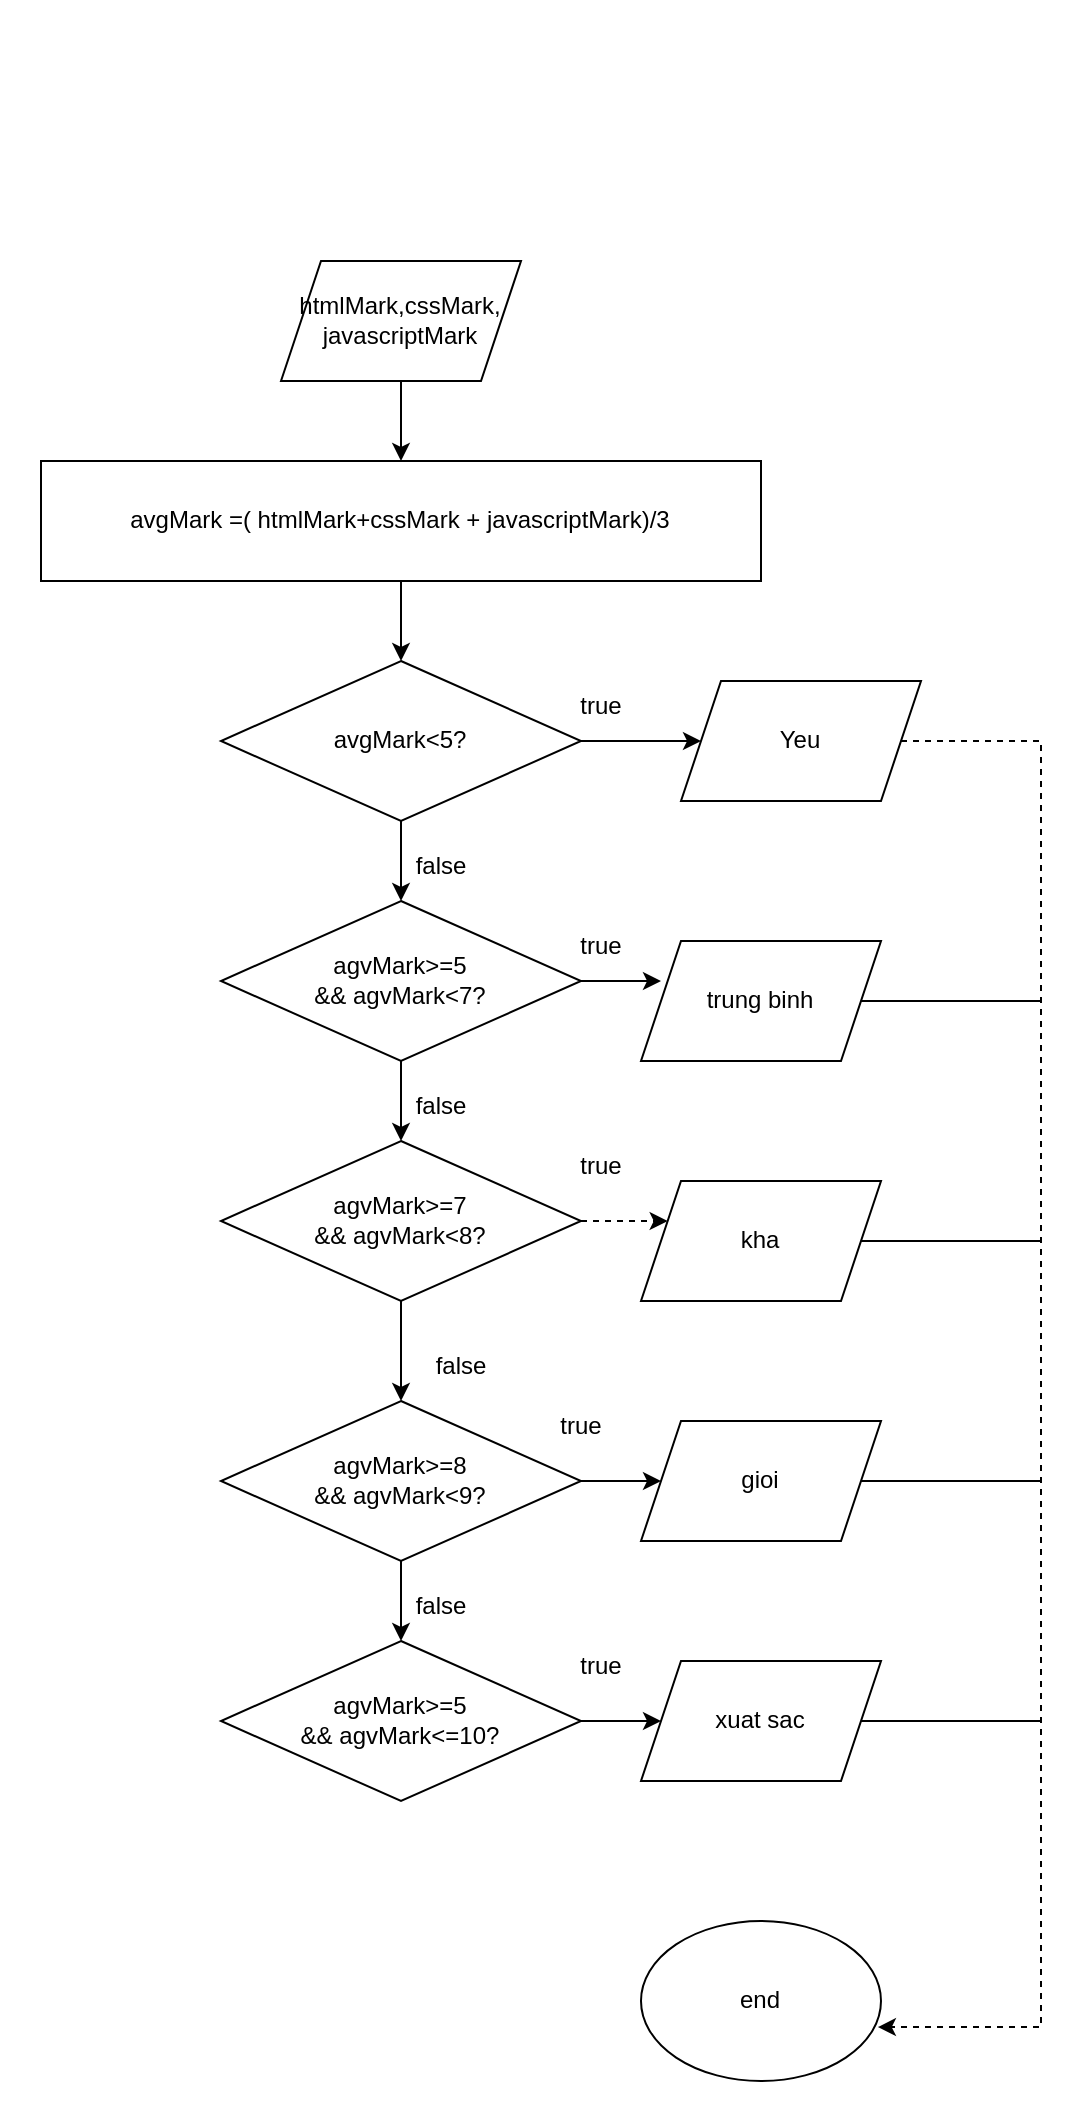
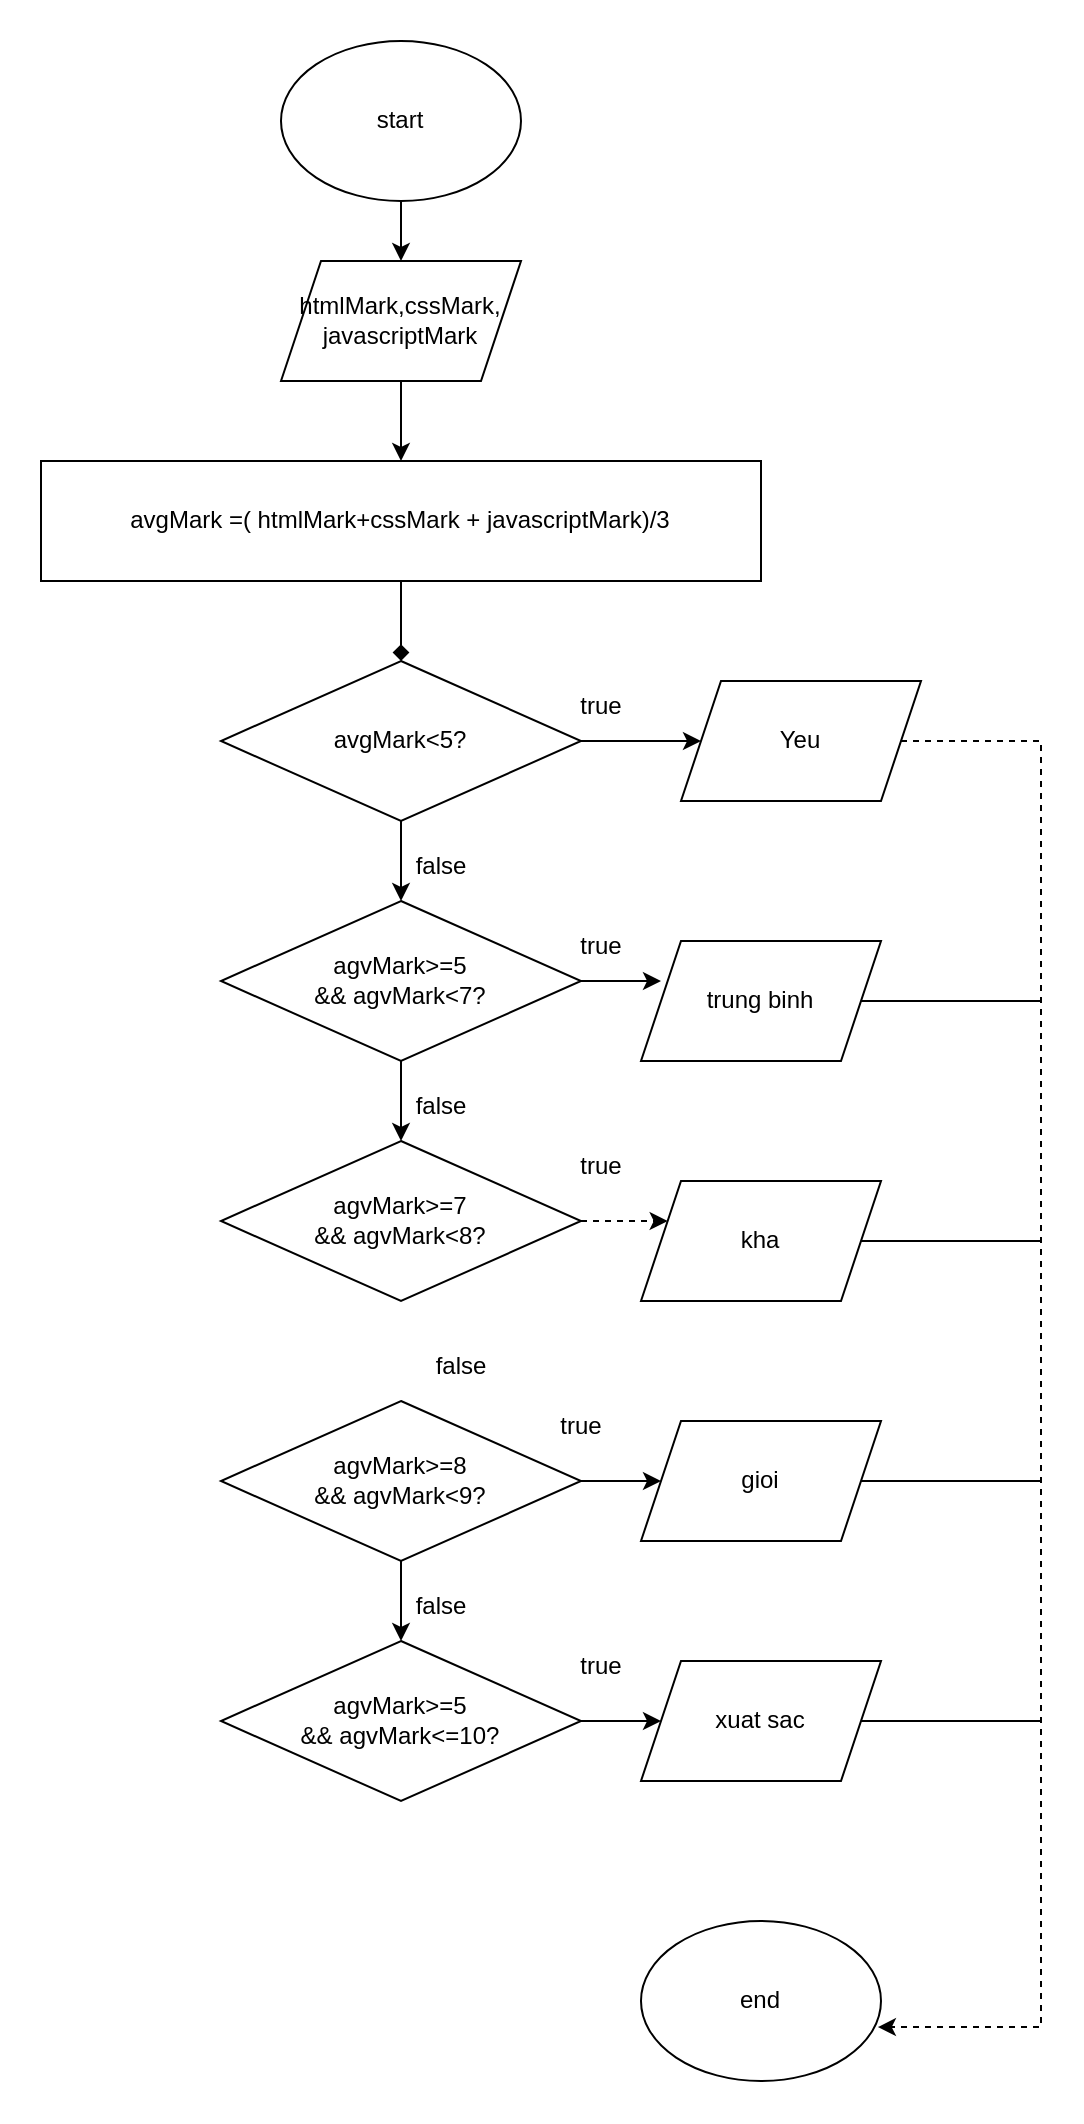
none -> (401, 121)
none -> (401, 238)
(401, 646) -> (401, 645)
(401, 1344) -> none
